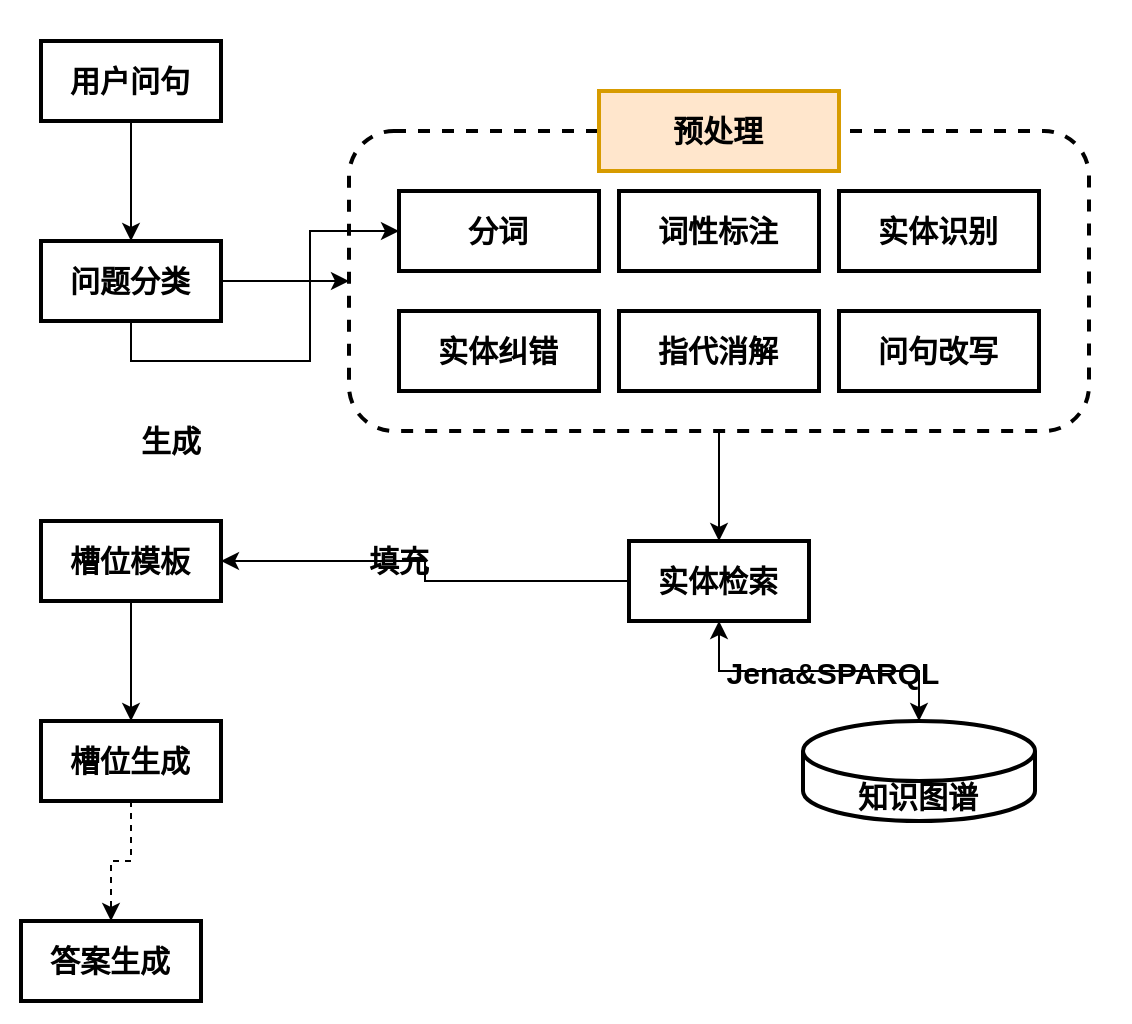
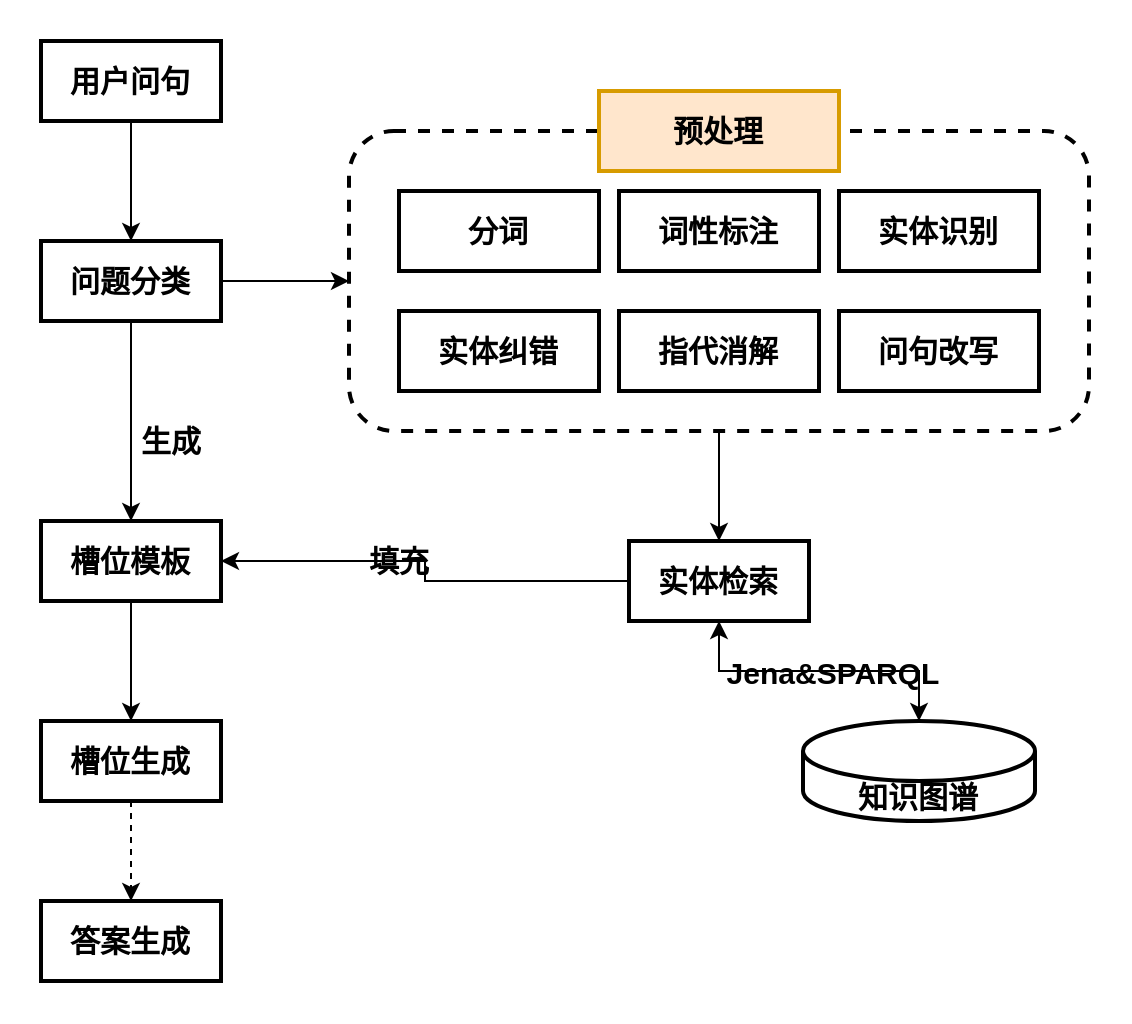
(310, 349) -> (131, 433)
(111, 961) -> (131, 941)
